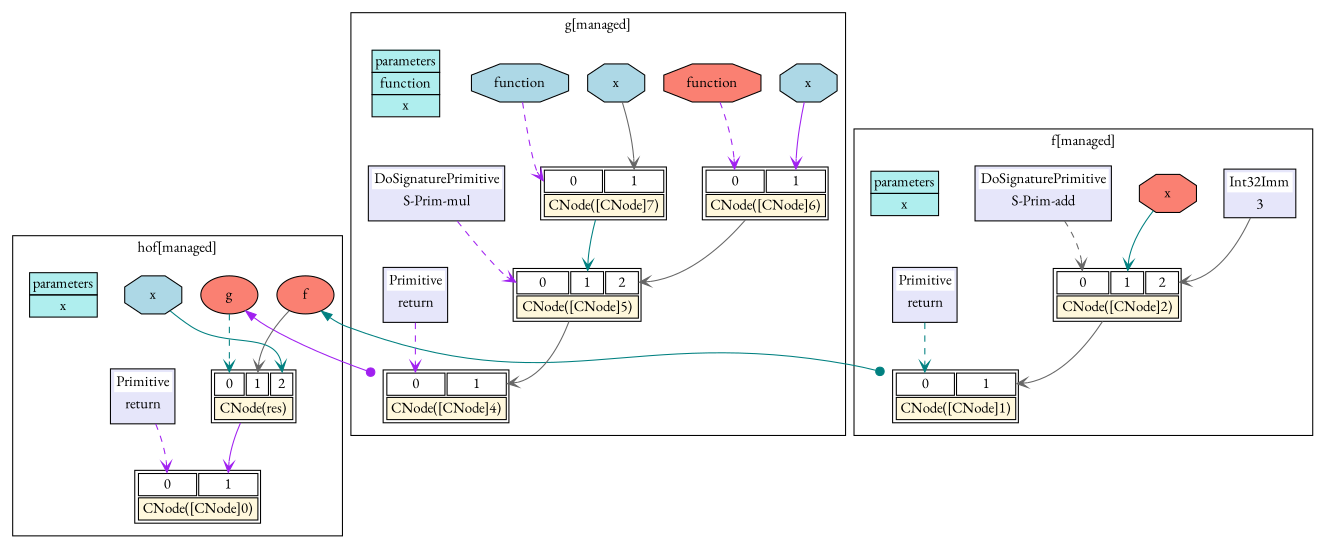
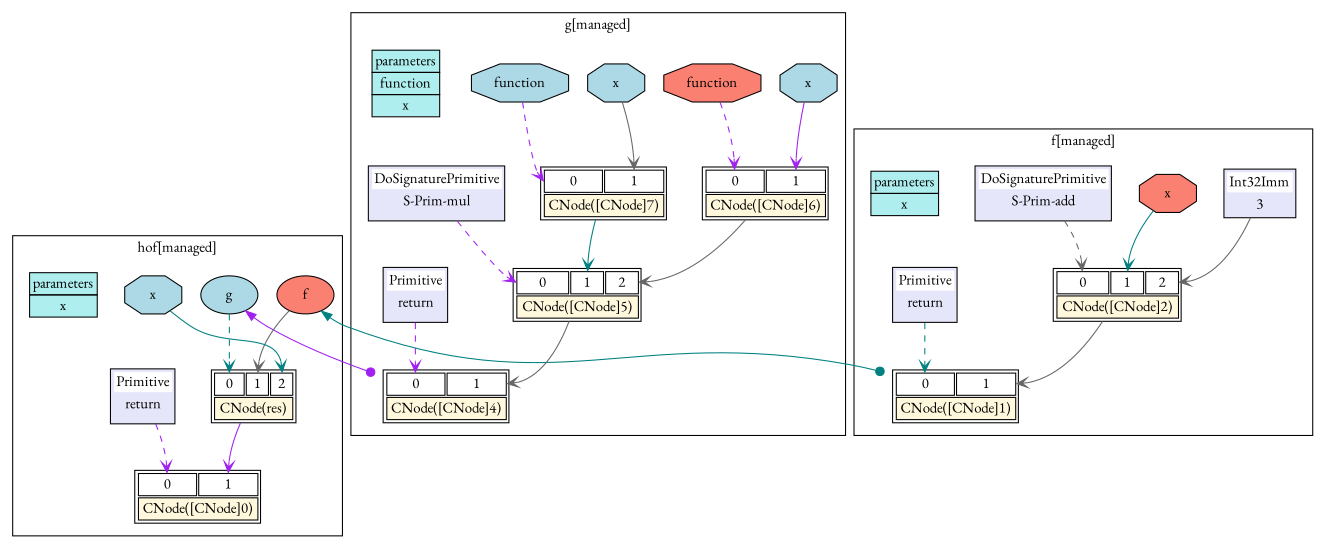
(229, 295) -> (229, 295)
